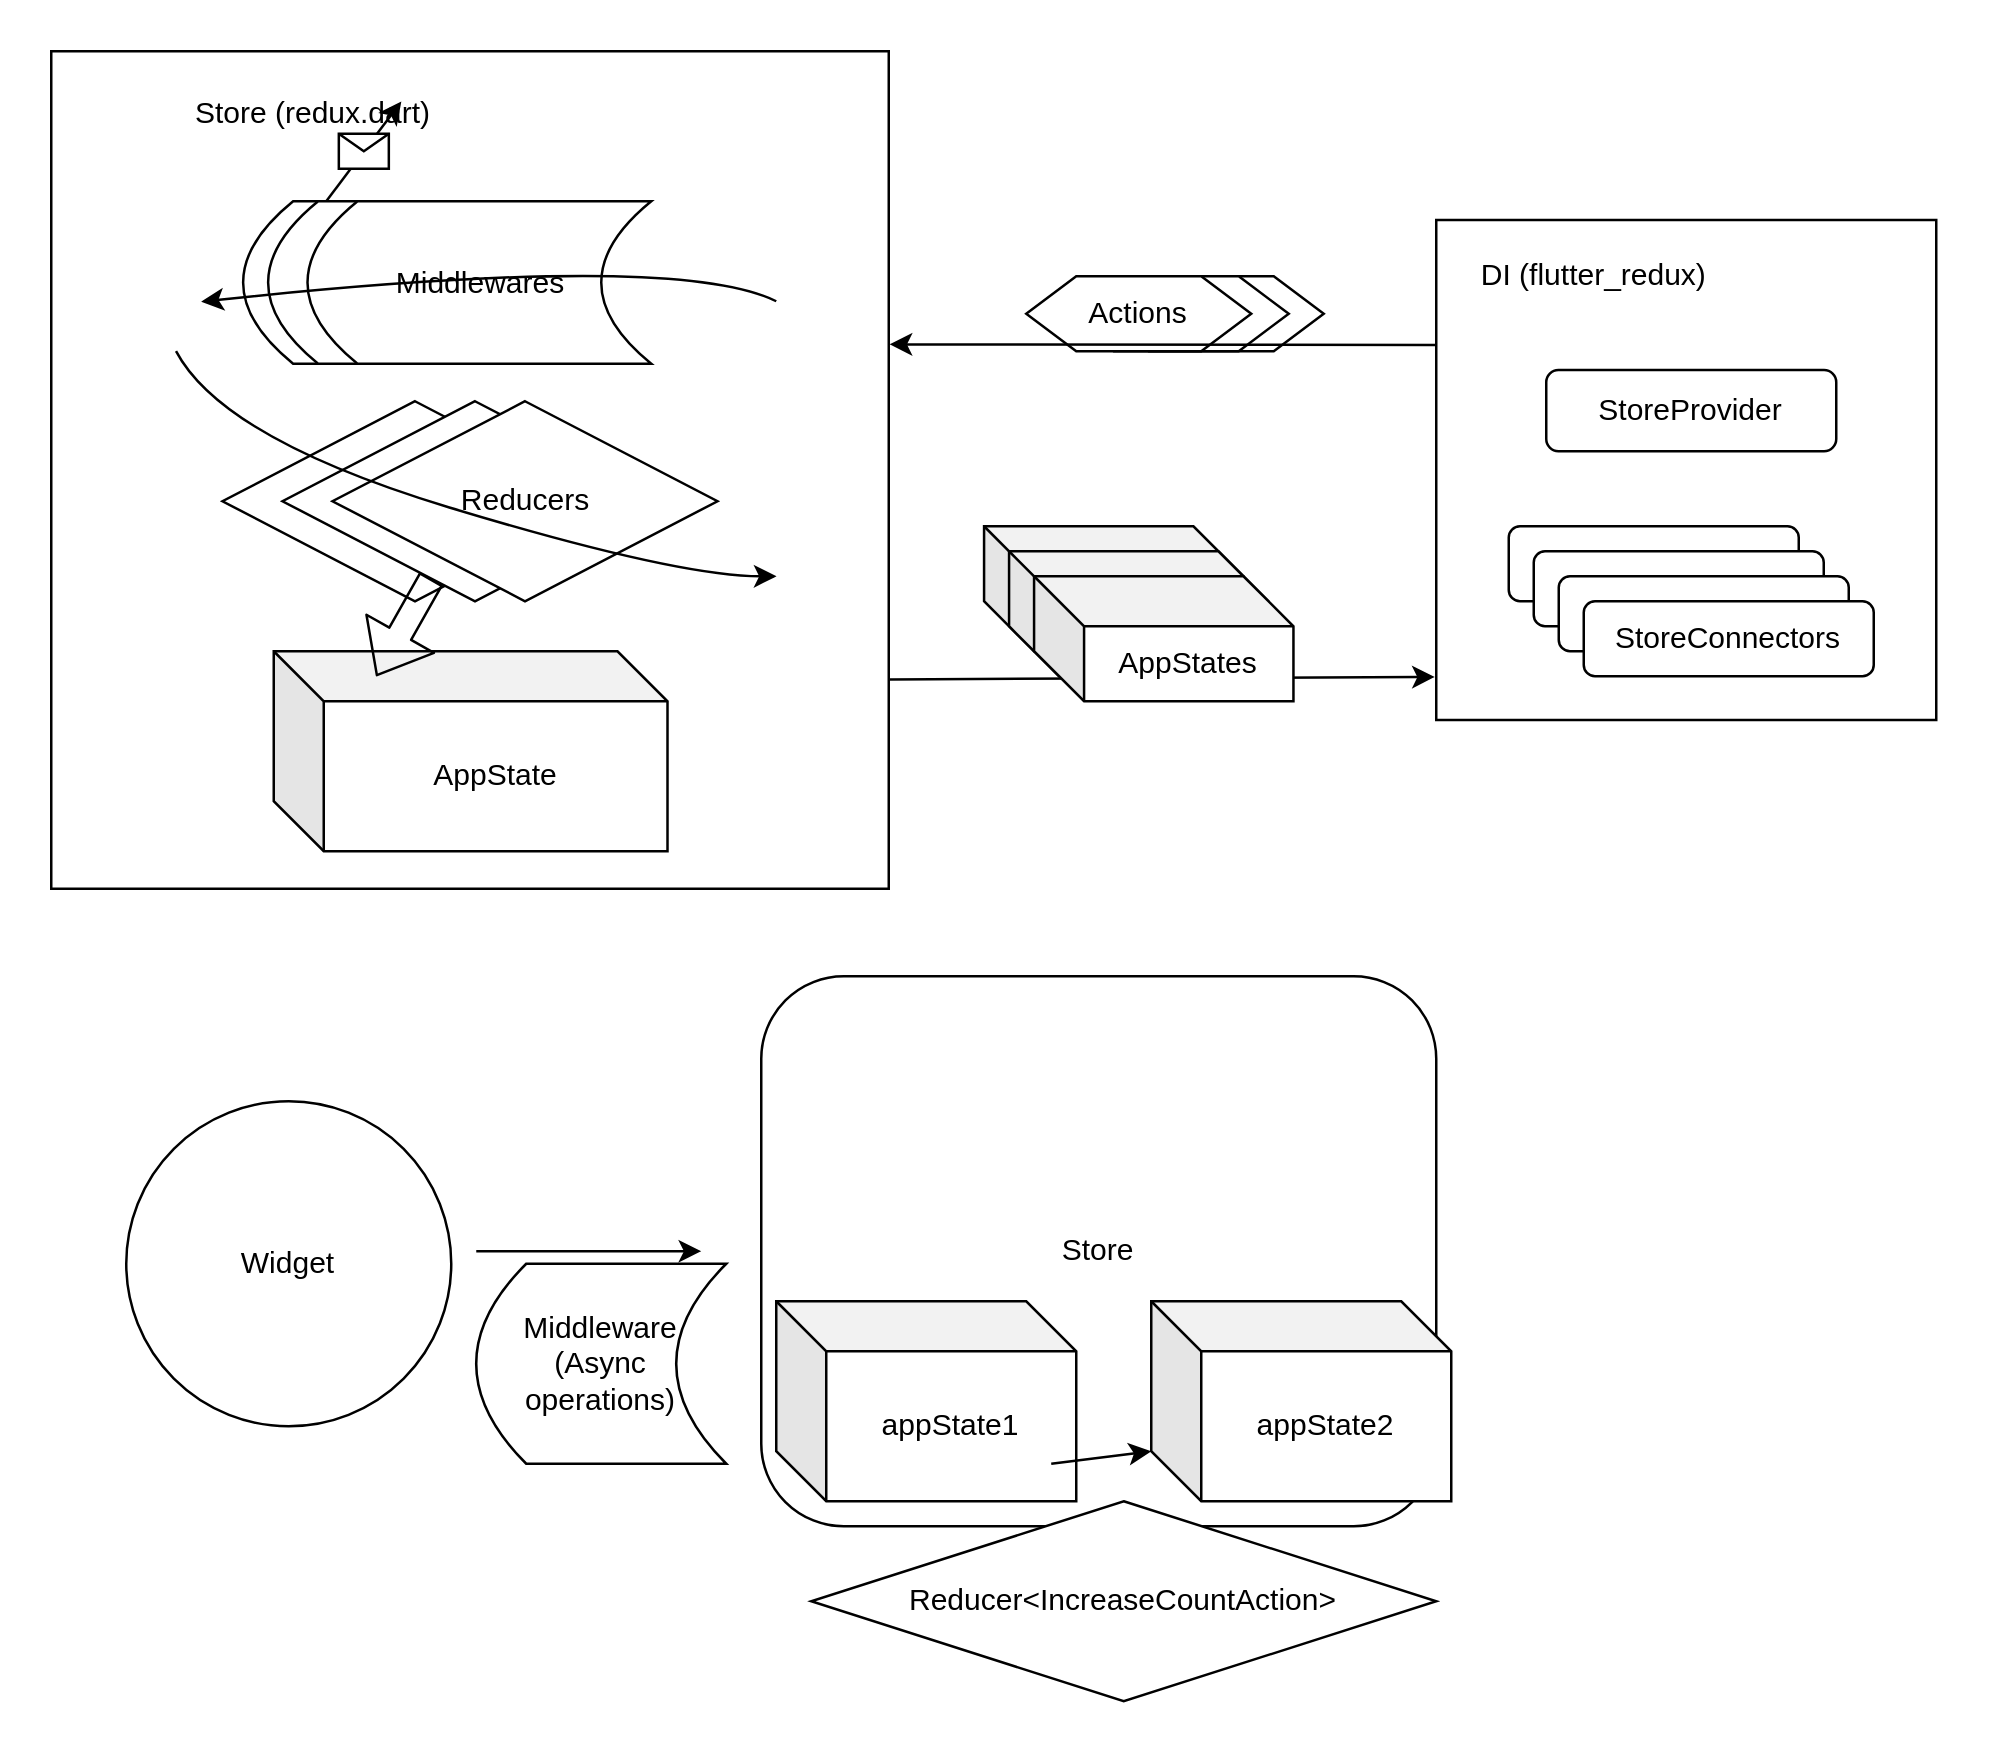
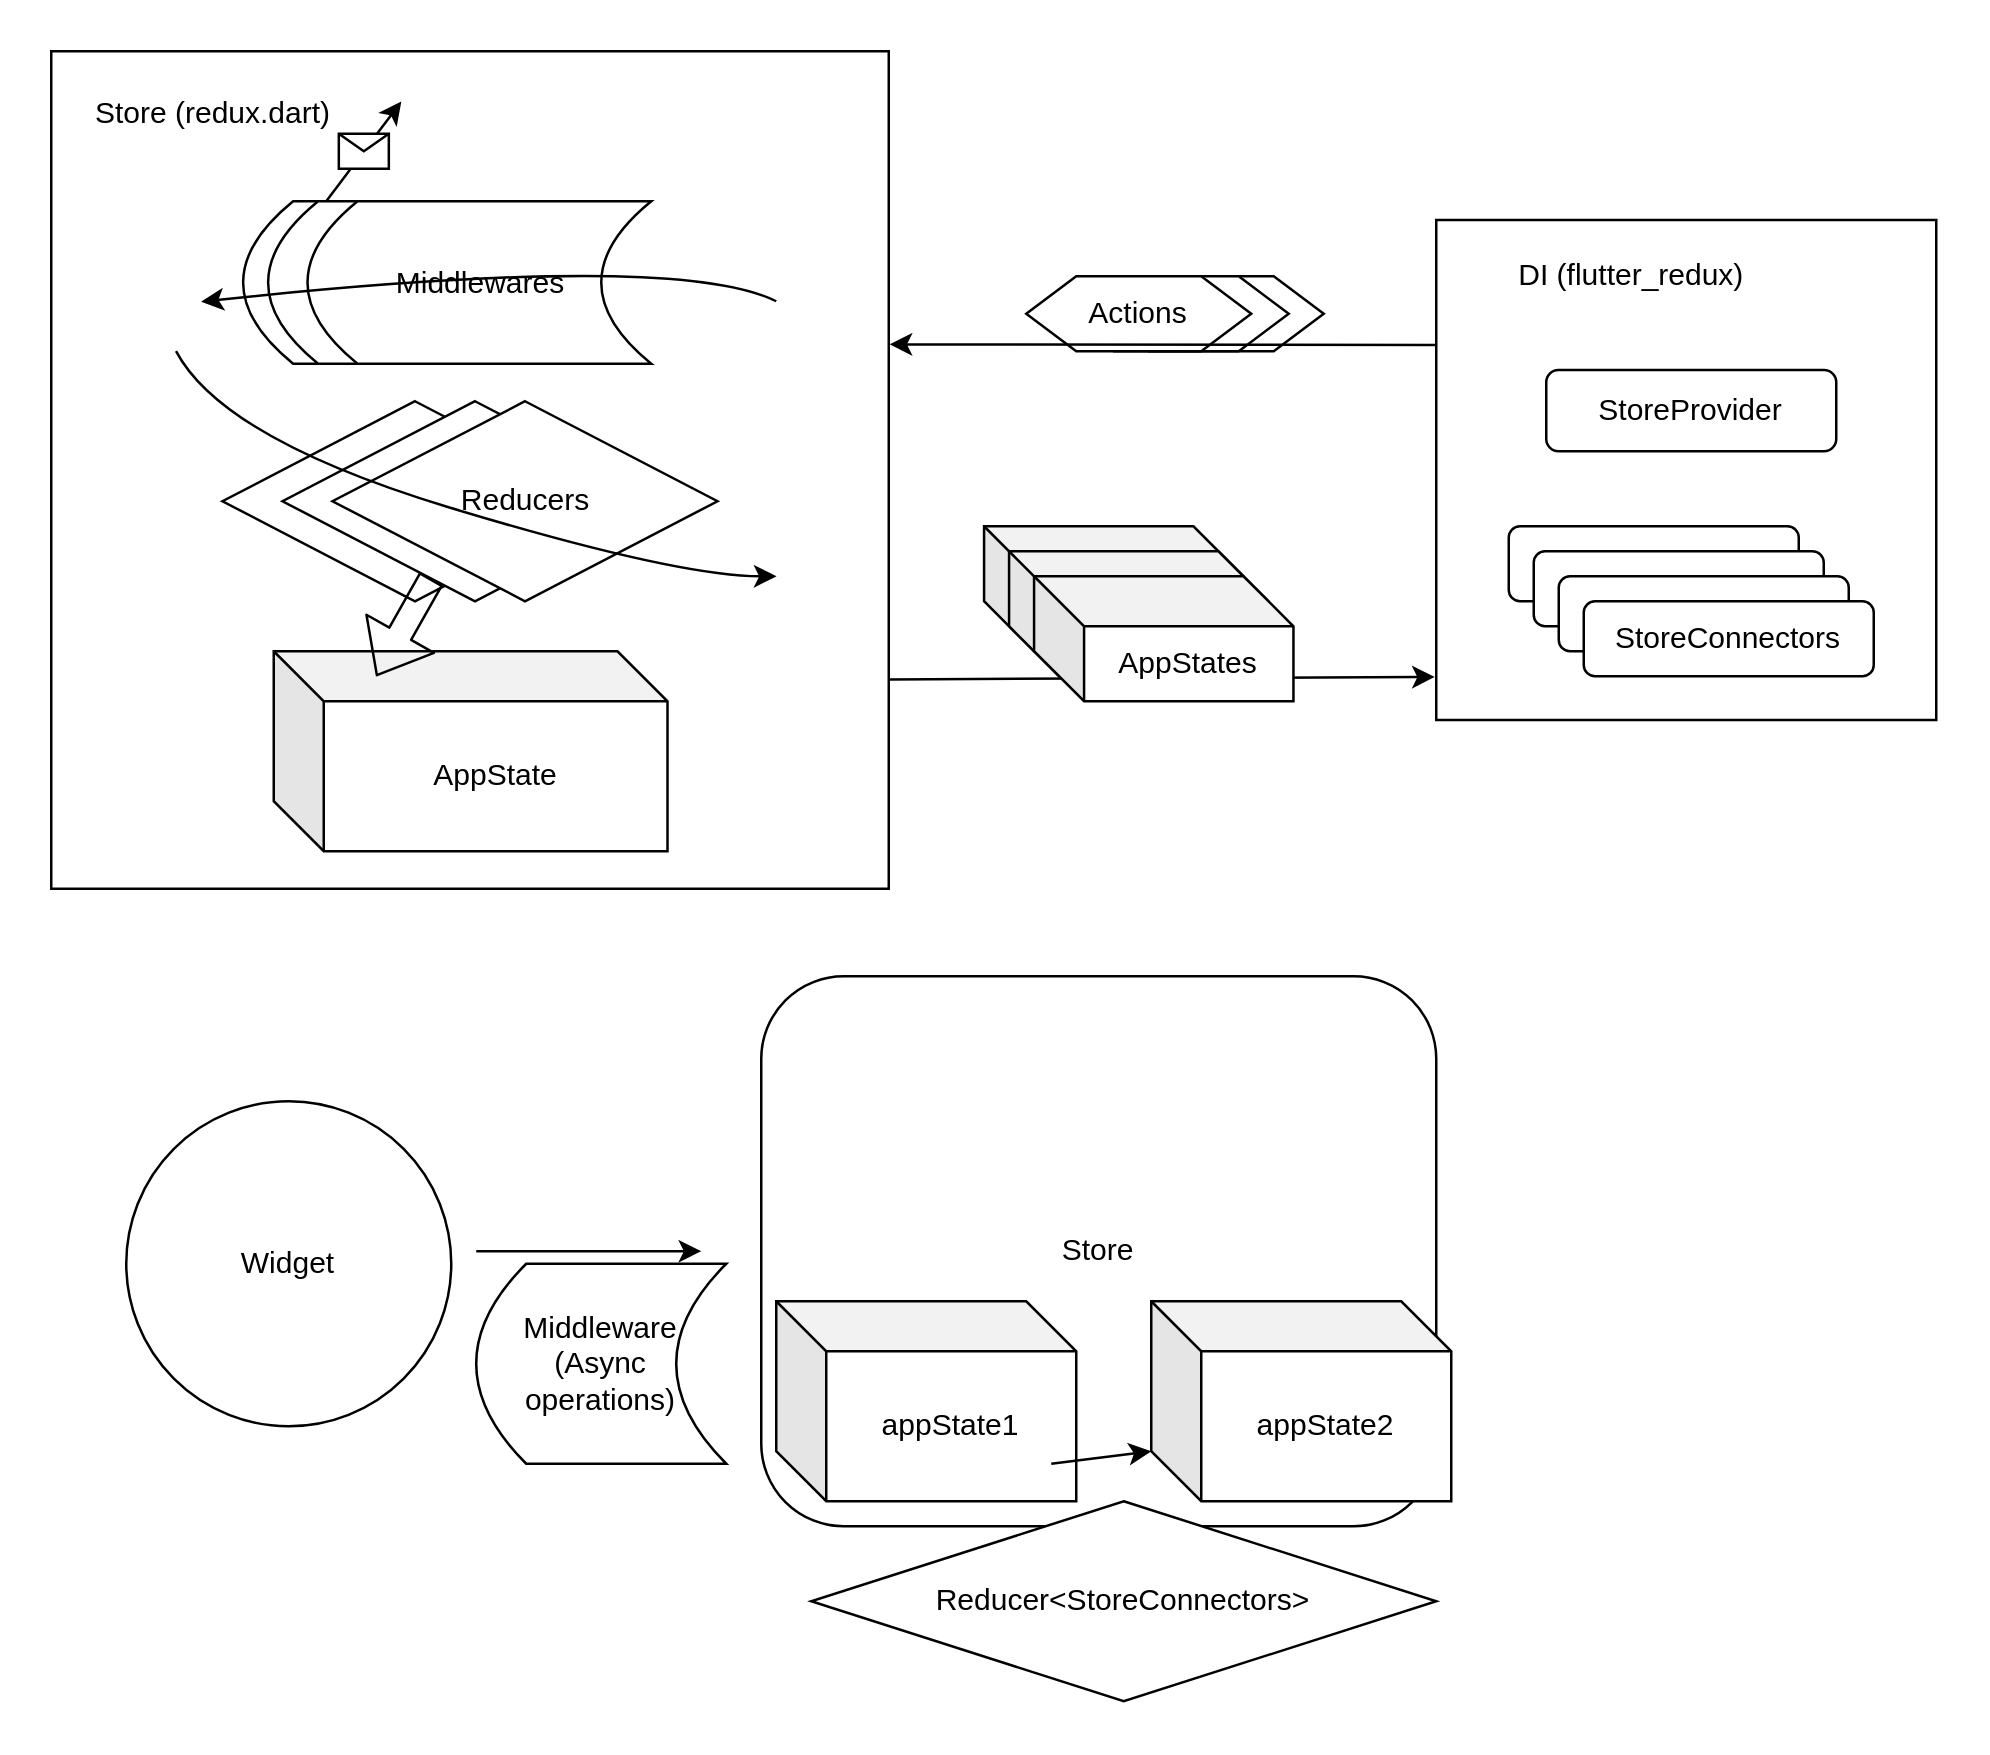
(314, 114) -> (214, 114)
(1599, 276) -> (1636, 276)
(1124, 1601) -> (1124, 1601)
